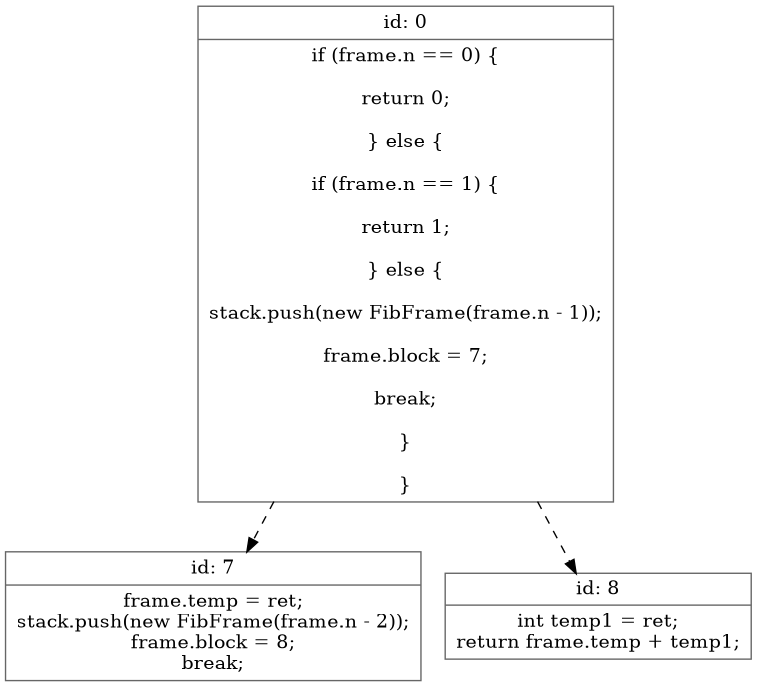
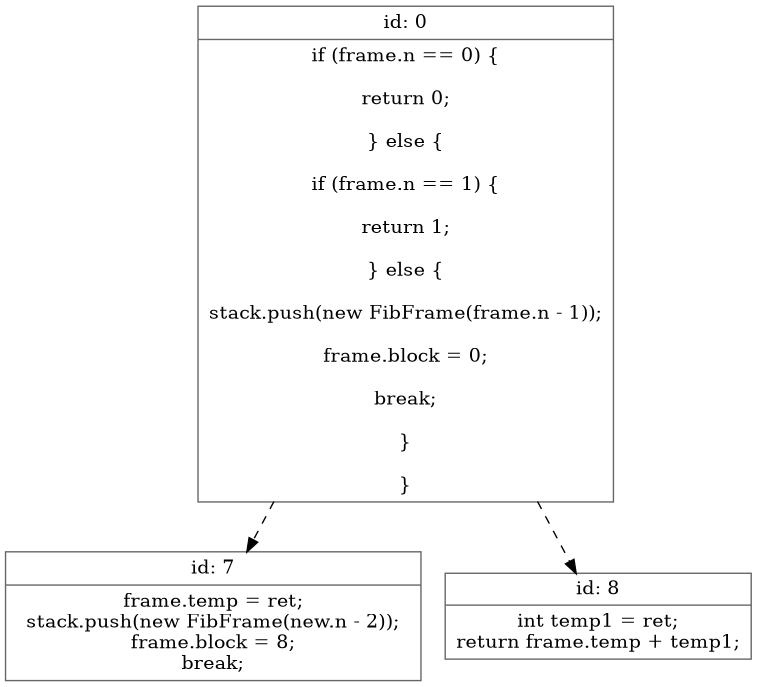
(406, 356) -> (406, 356)
(213, 622) -> (213, 622)
